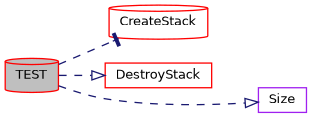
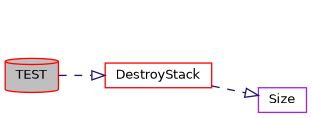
(158, 22) -> none
(151, 104) -> (229, 89)
